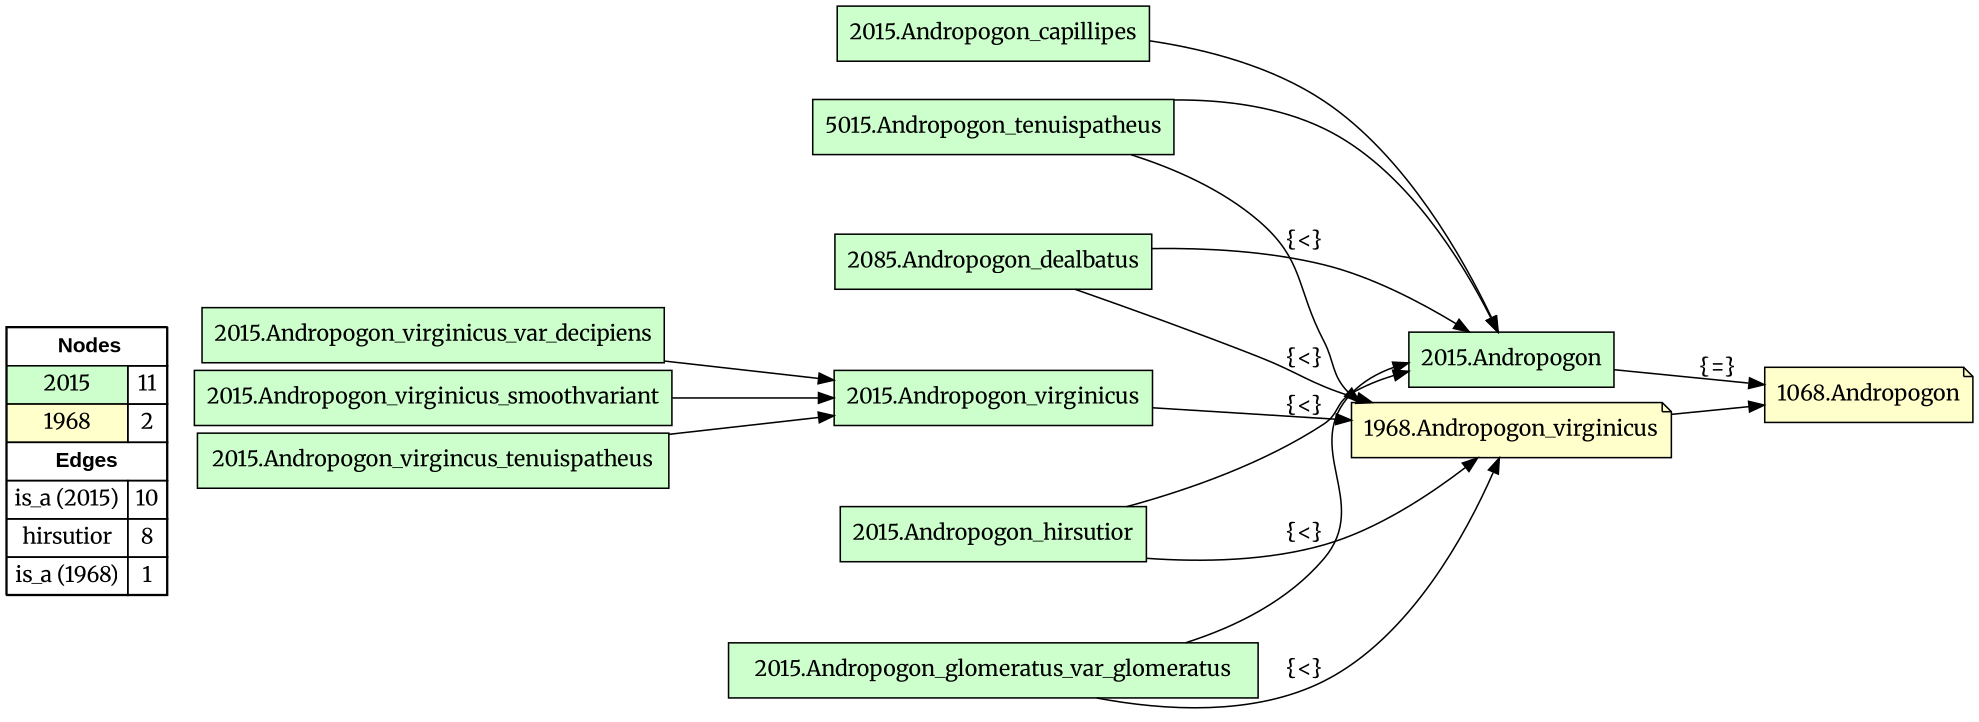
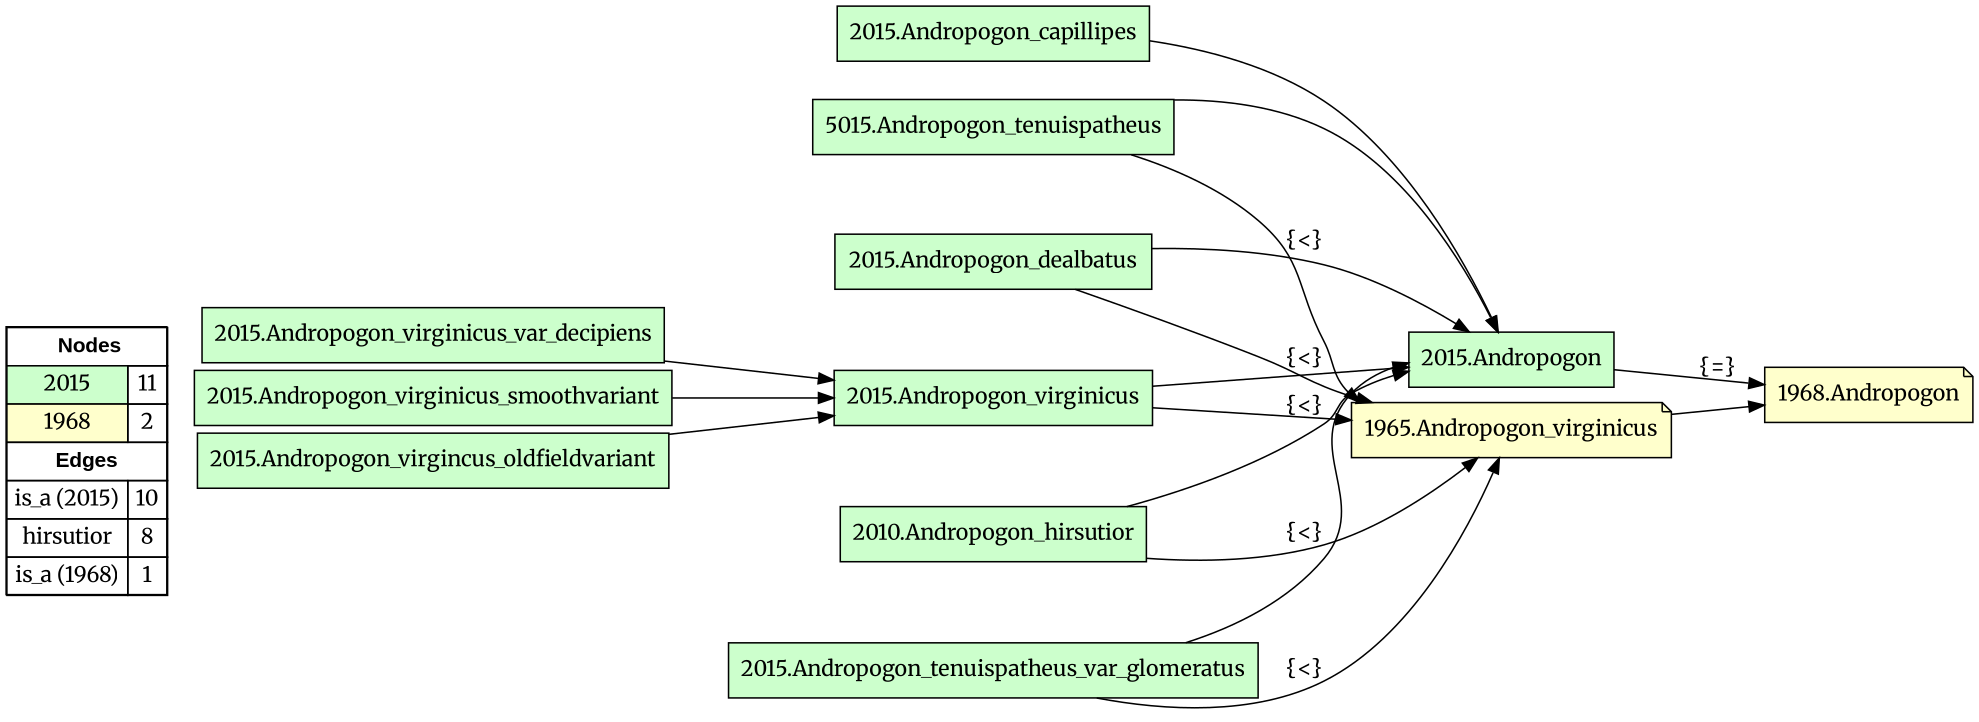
(993, 262) -> (993, 262)
none -> (1273, 377)
(1869, 395) -> (1869, 395)
(1511, 430) -> (1511, 430)
(433, 461) -> (433, 461)
(993, 534) -> (993, 534)
(993, 670) -> (993, 670)
